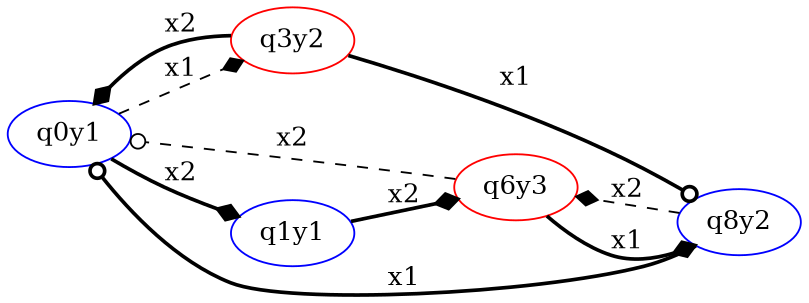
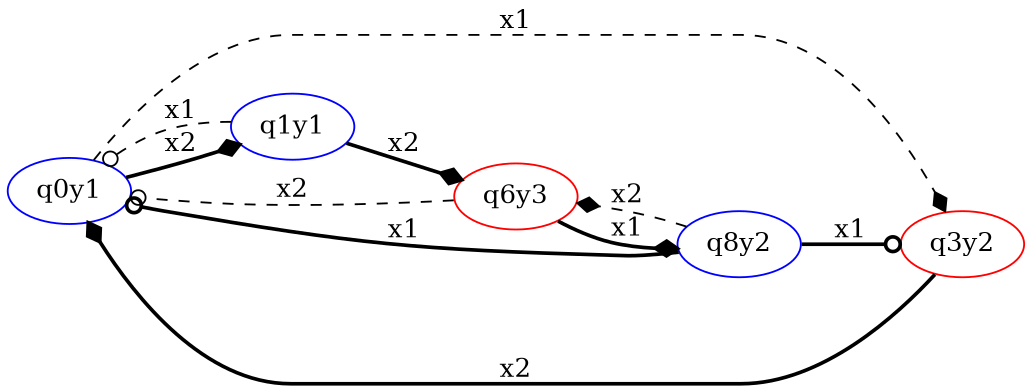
(519, 113) -> (844, 244)
none -> (171, 128)
